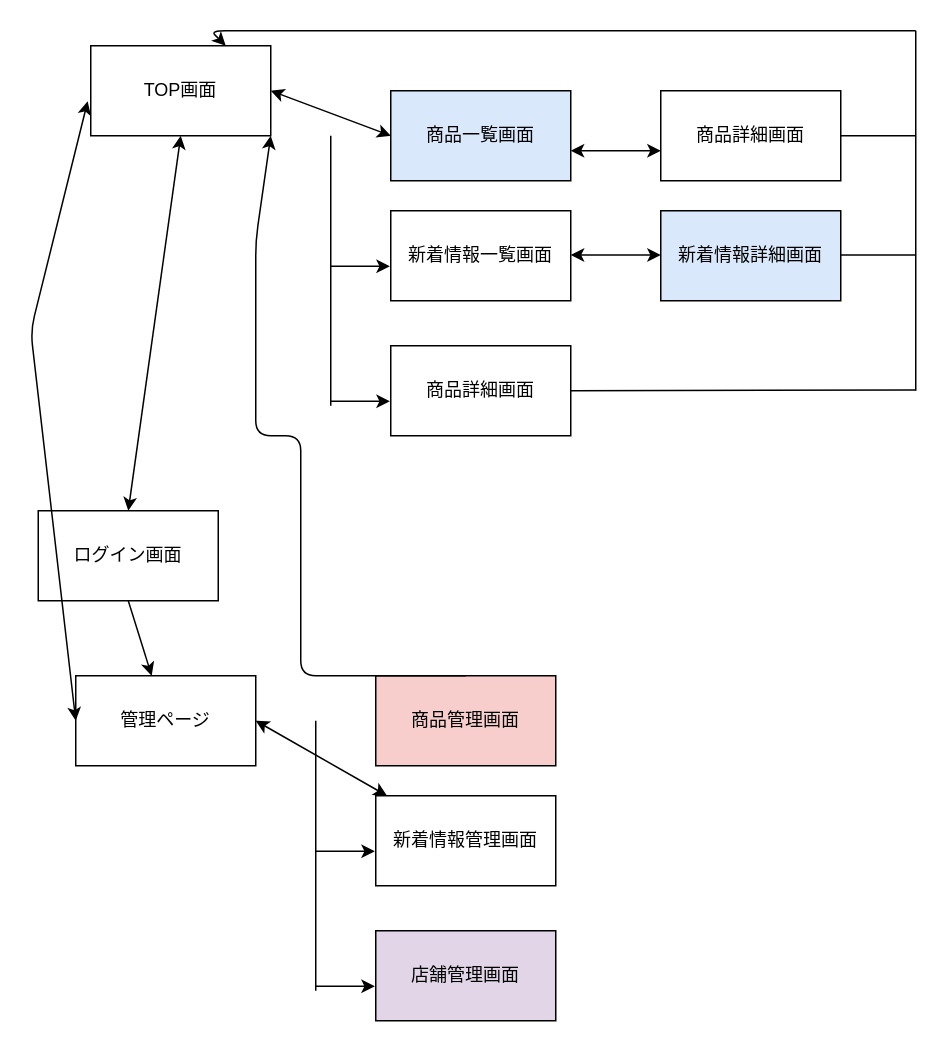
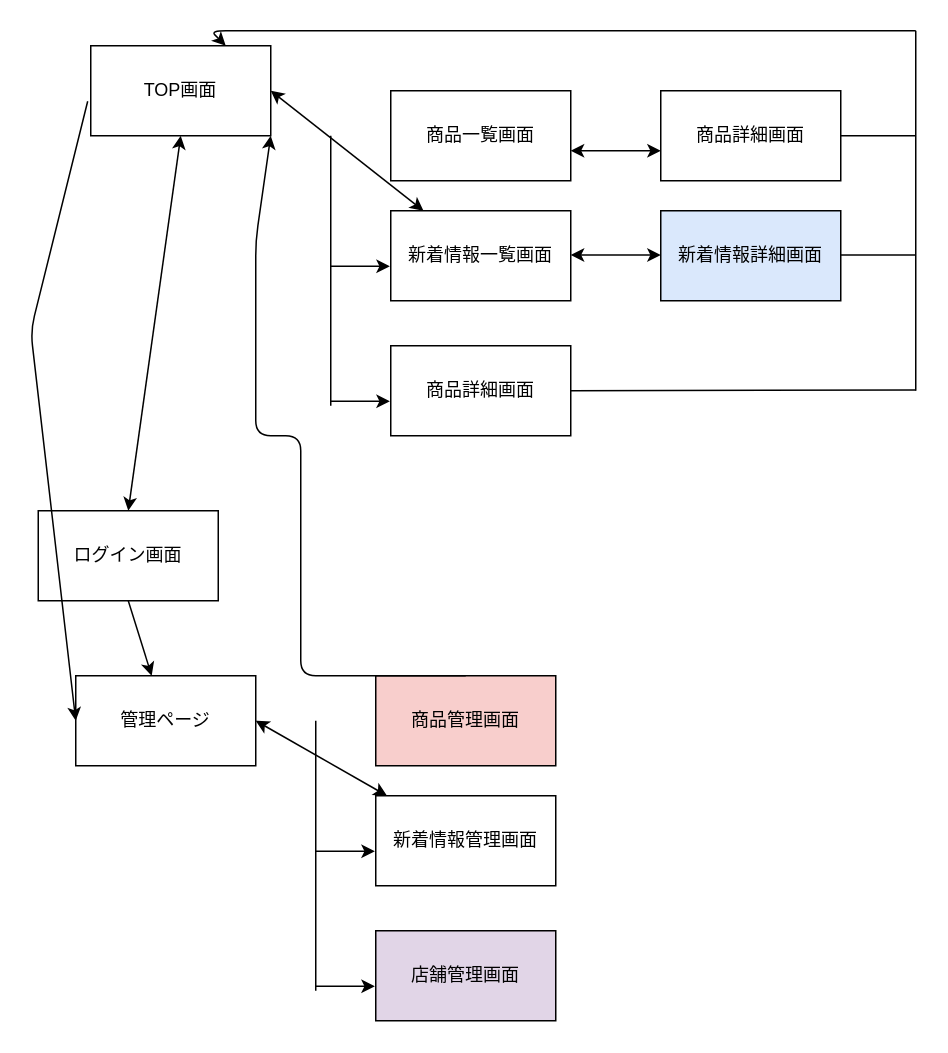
(85, 112) -> (86, 108)
(330, 113) -> (347, 150)
(481, 136) -> (481, 136)
